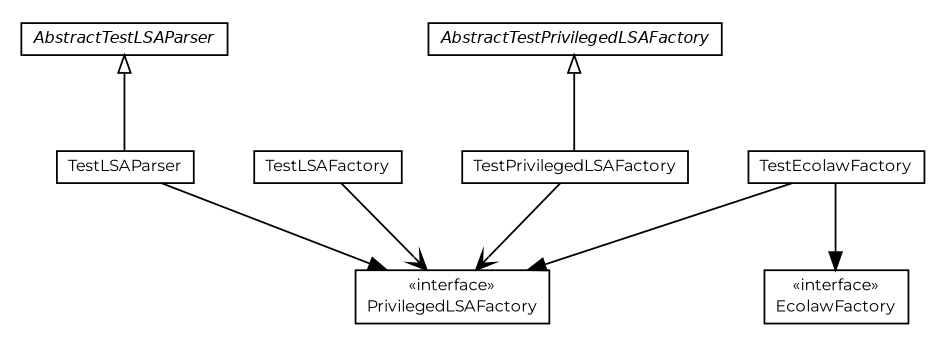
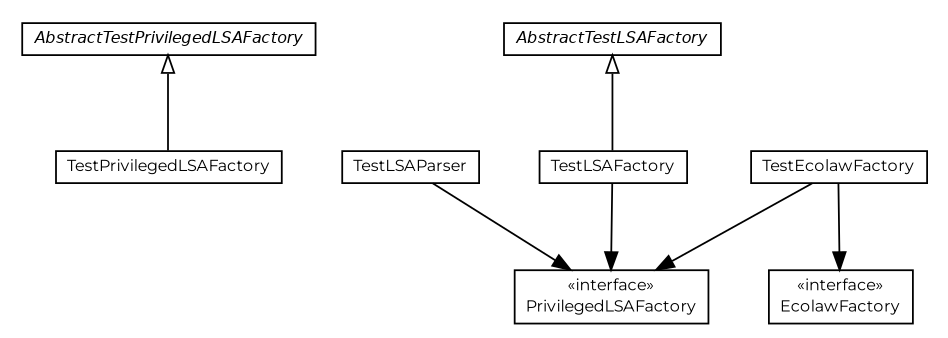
(124, 39) -> none
none -> (612, 39)
(378, 220) -> (612, 218)
(524, 220) -> none
